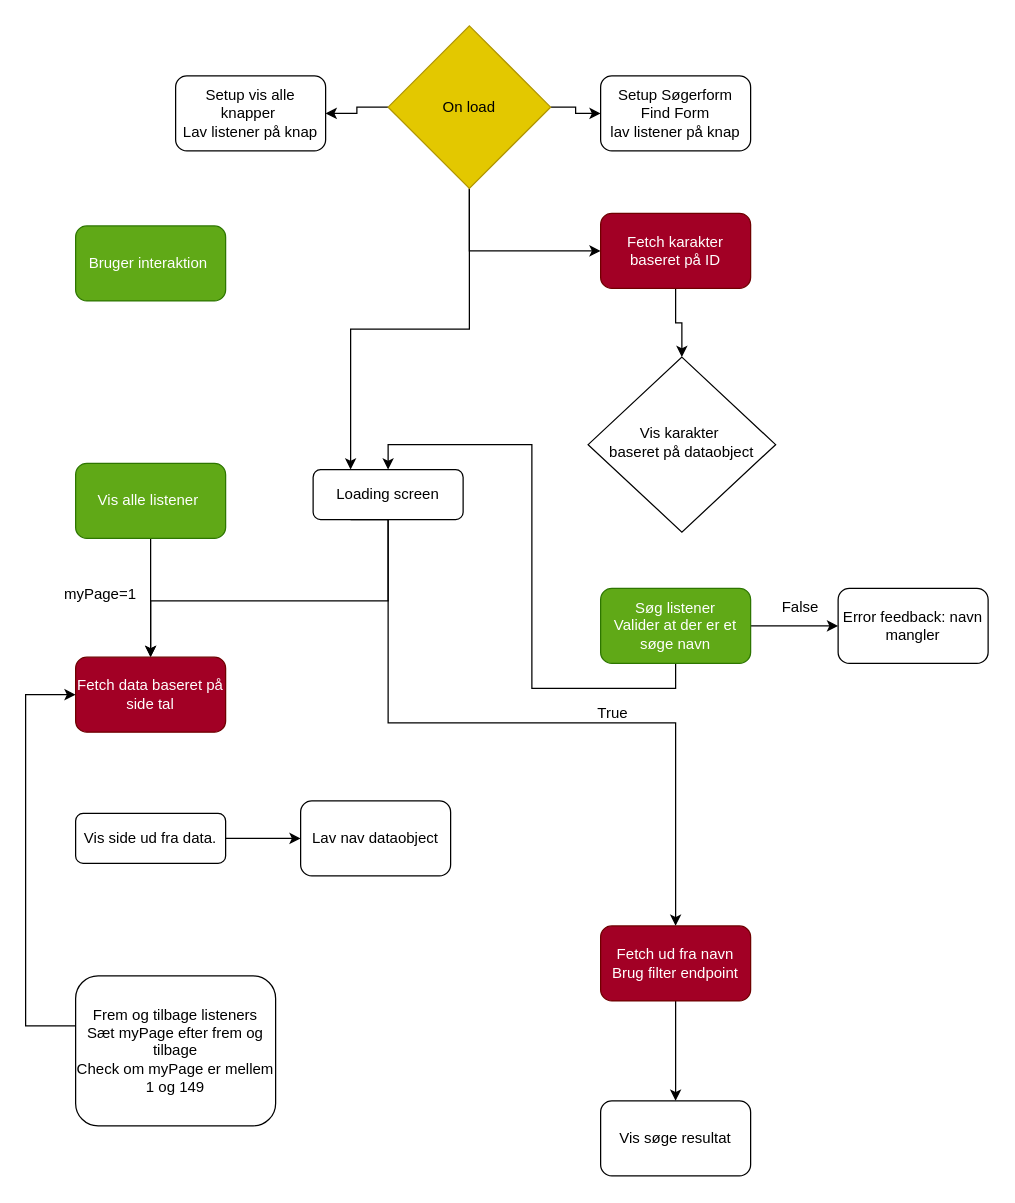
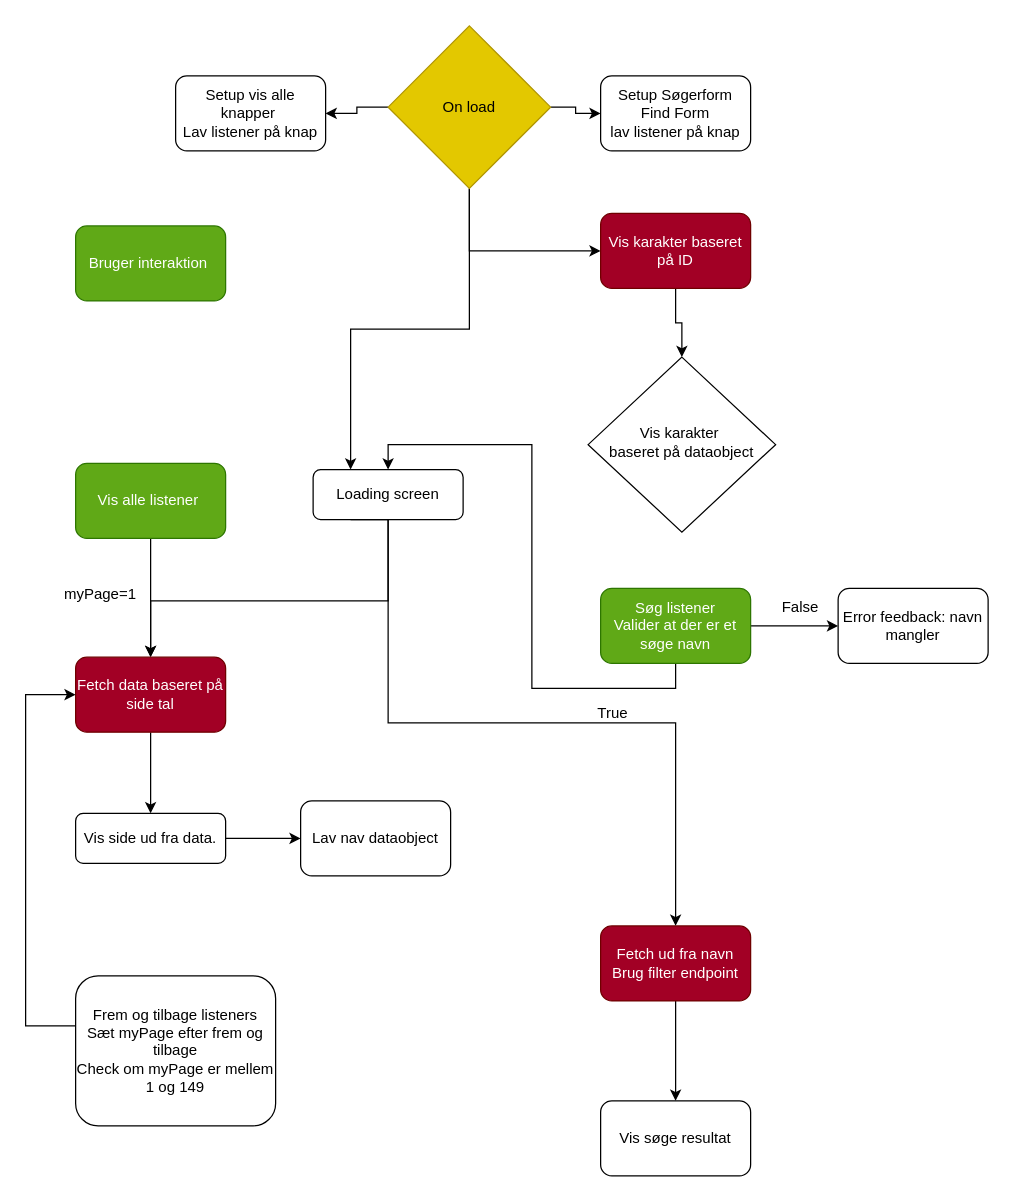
(676, 251) -> (676, 251)
none -> (151, 768)
